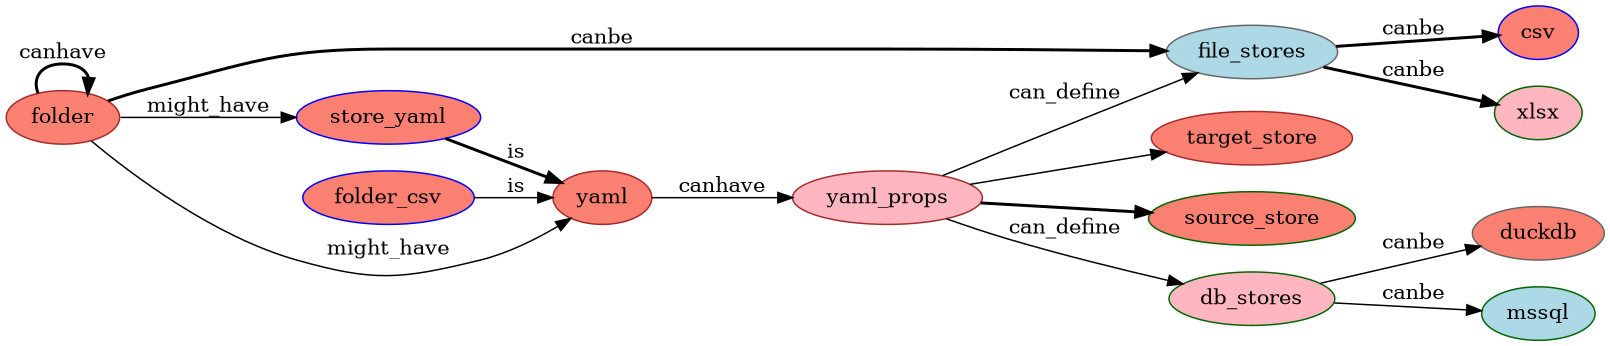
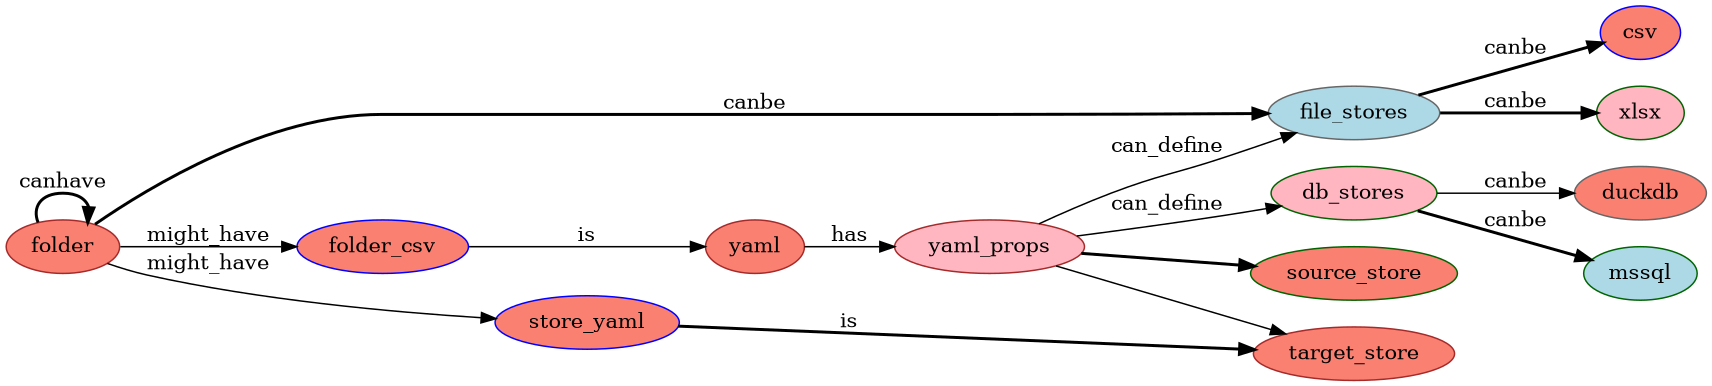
(496, 158) -> (959, 338)
(722, 187) -> (850, 236)
(312, 264) -> (201, 247)
(1400, 306) -> (1497, 233)
